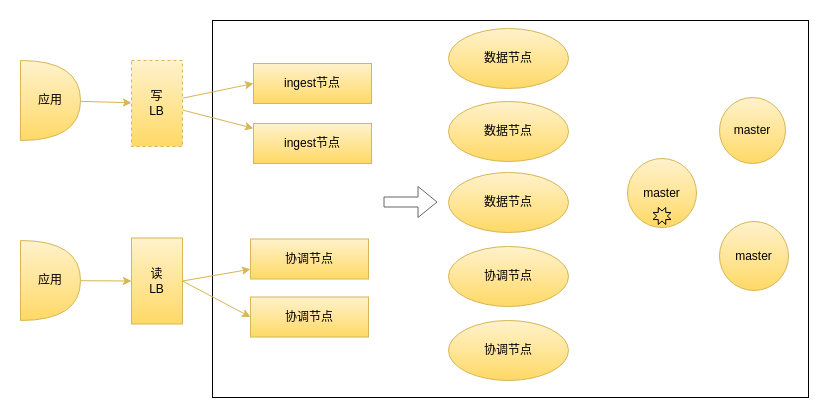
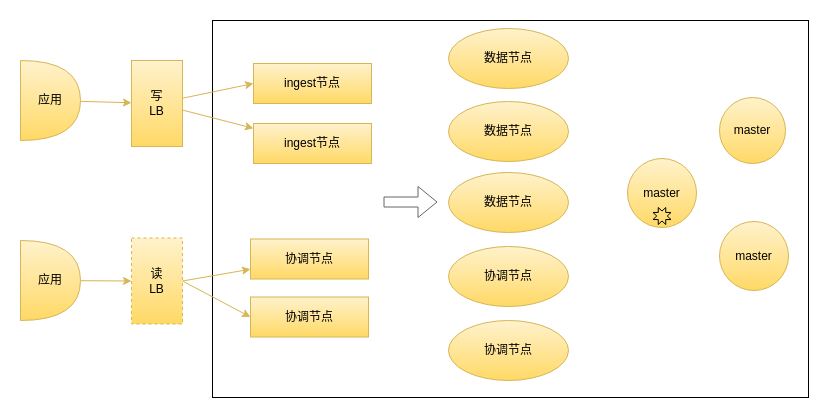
(157, 104) -> (157, 104)
(157, 281) -> (157, 281)
